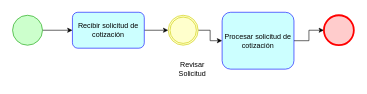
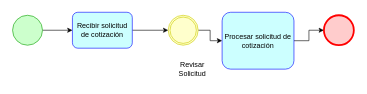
(108, 30) -> (102, 30)
